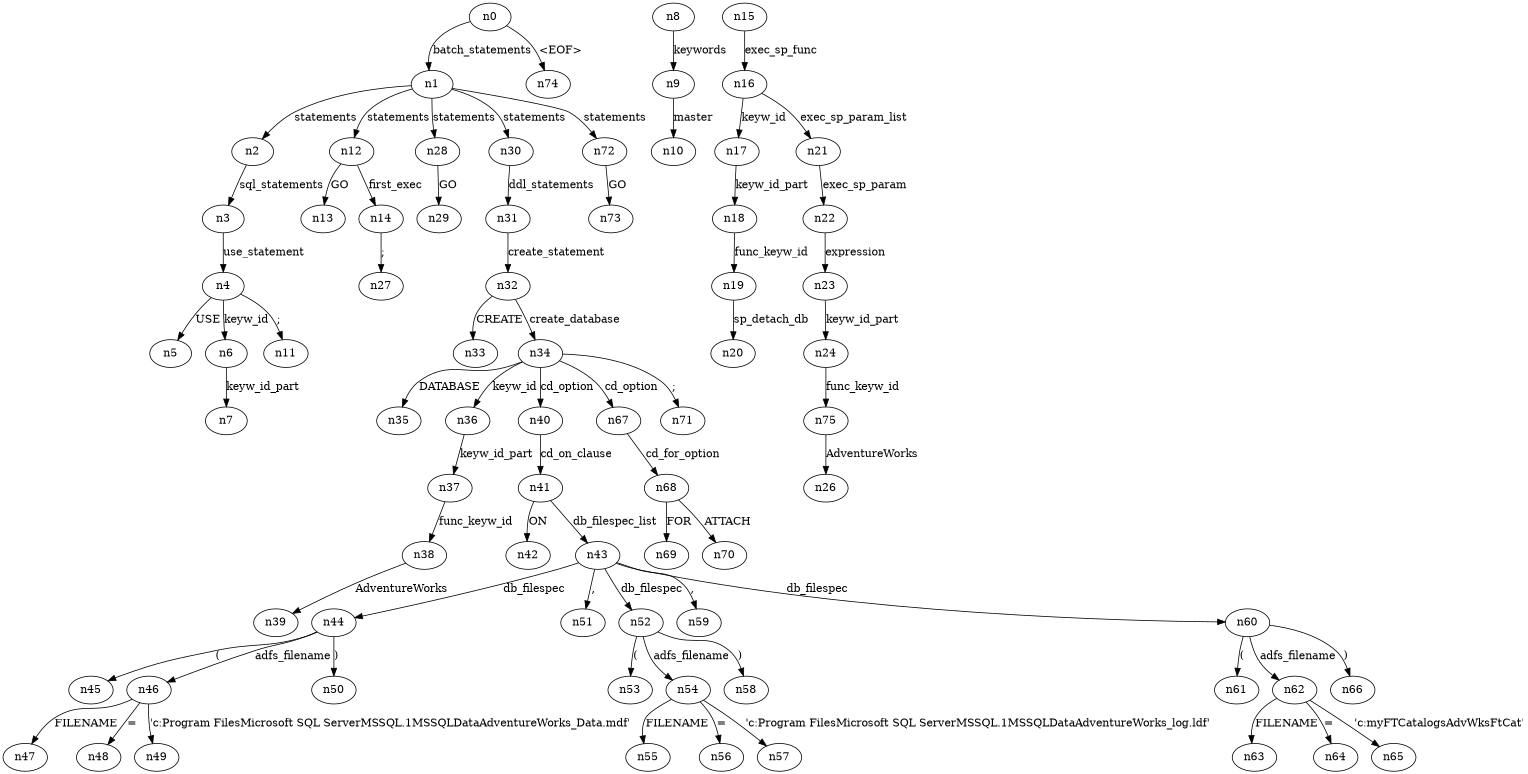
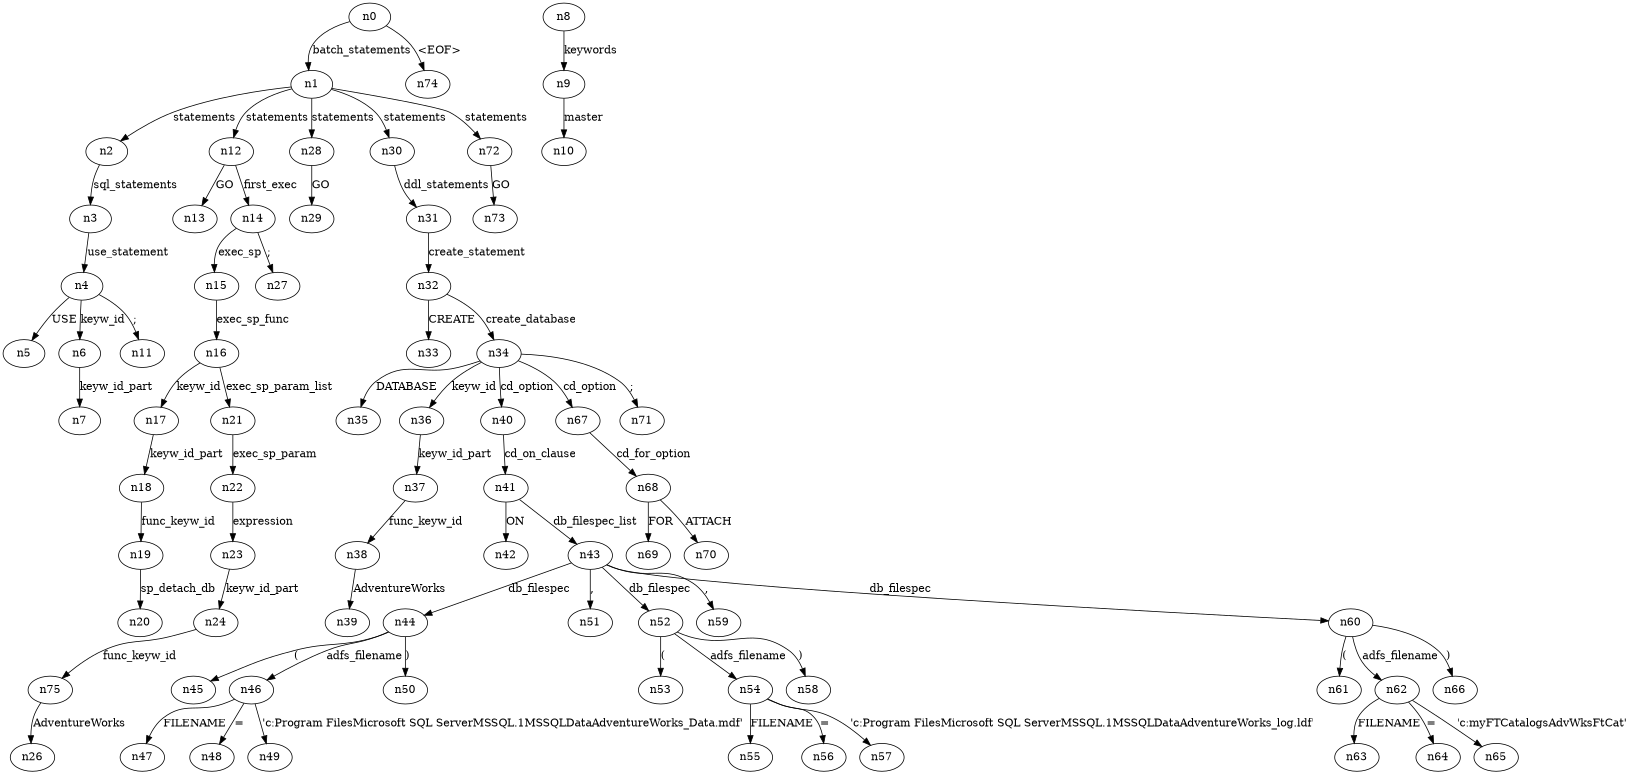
none -> (220, 243)
